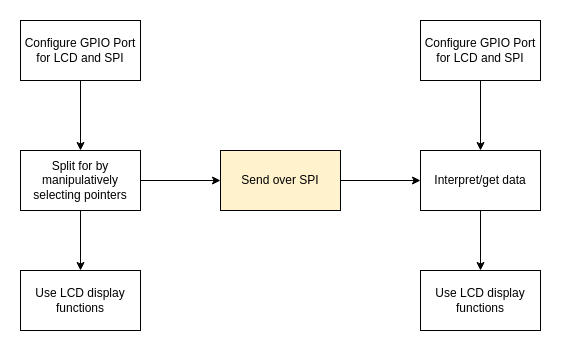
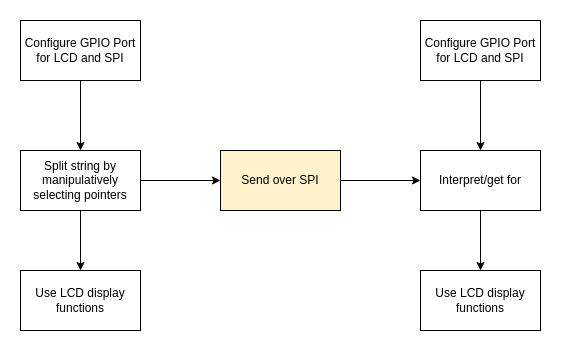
(81, 181) -> (81, 181)
(481, 181) -> (481, 181)
